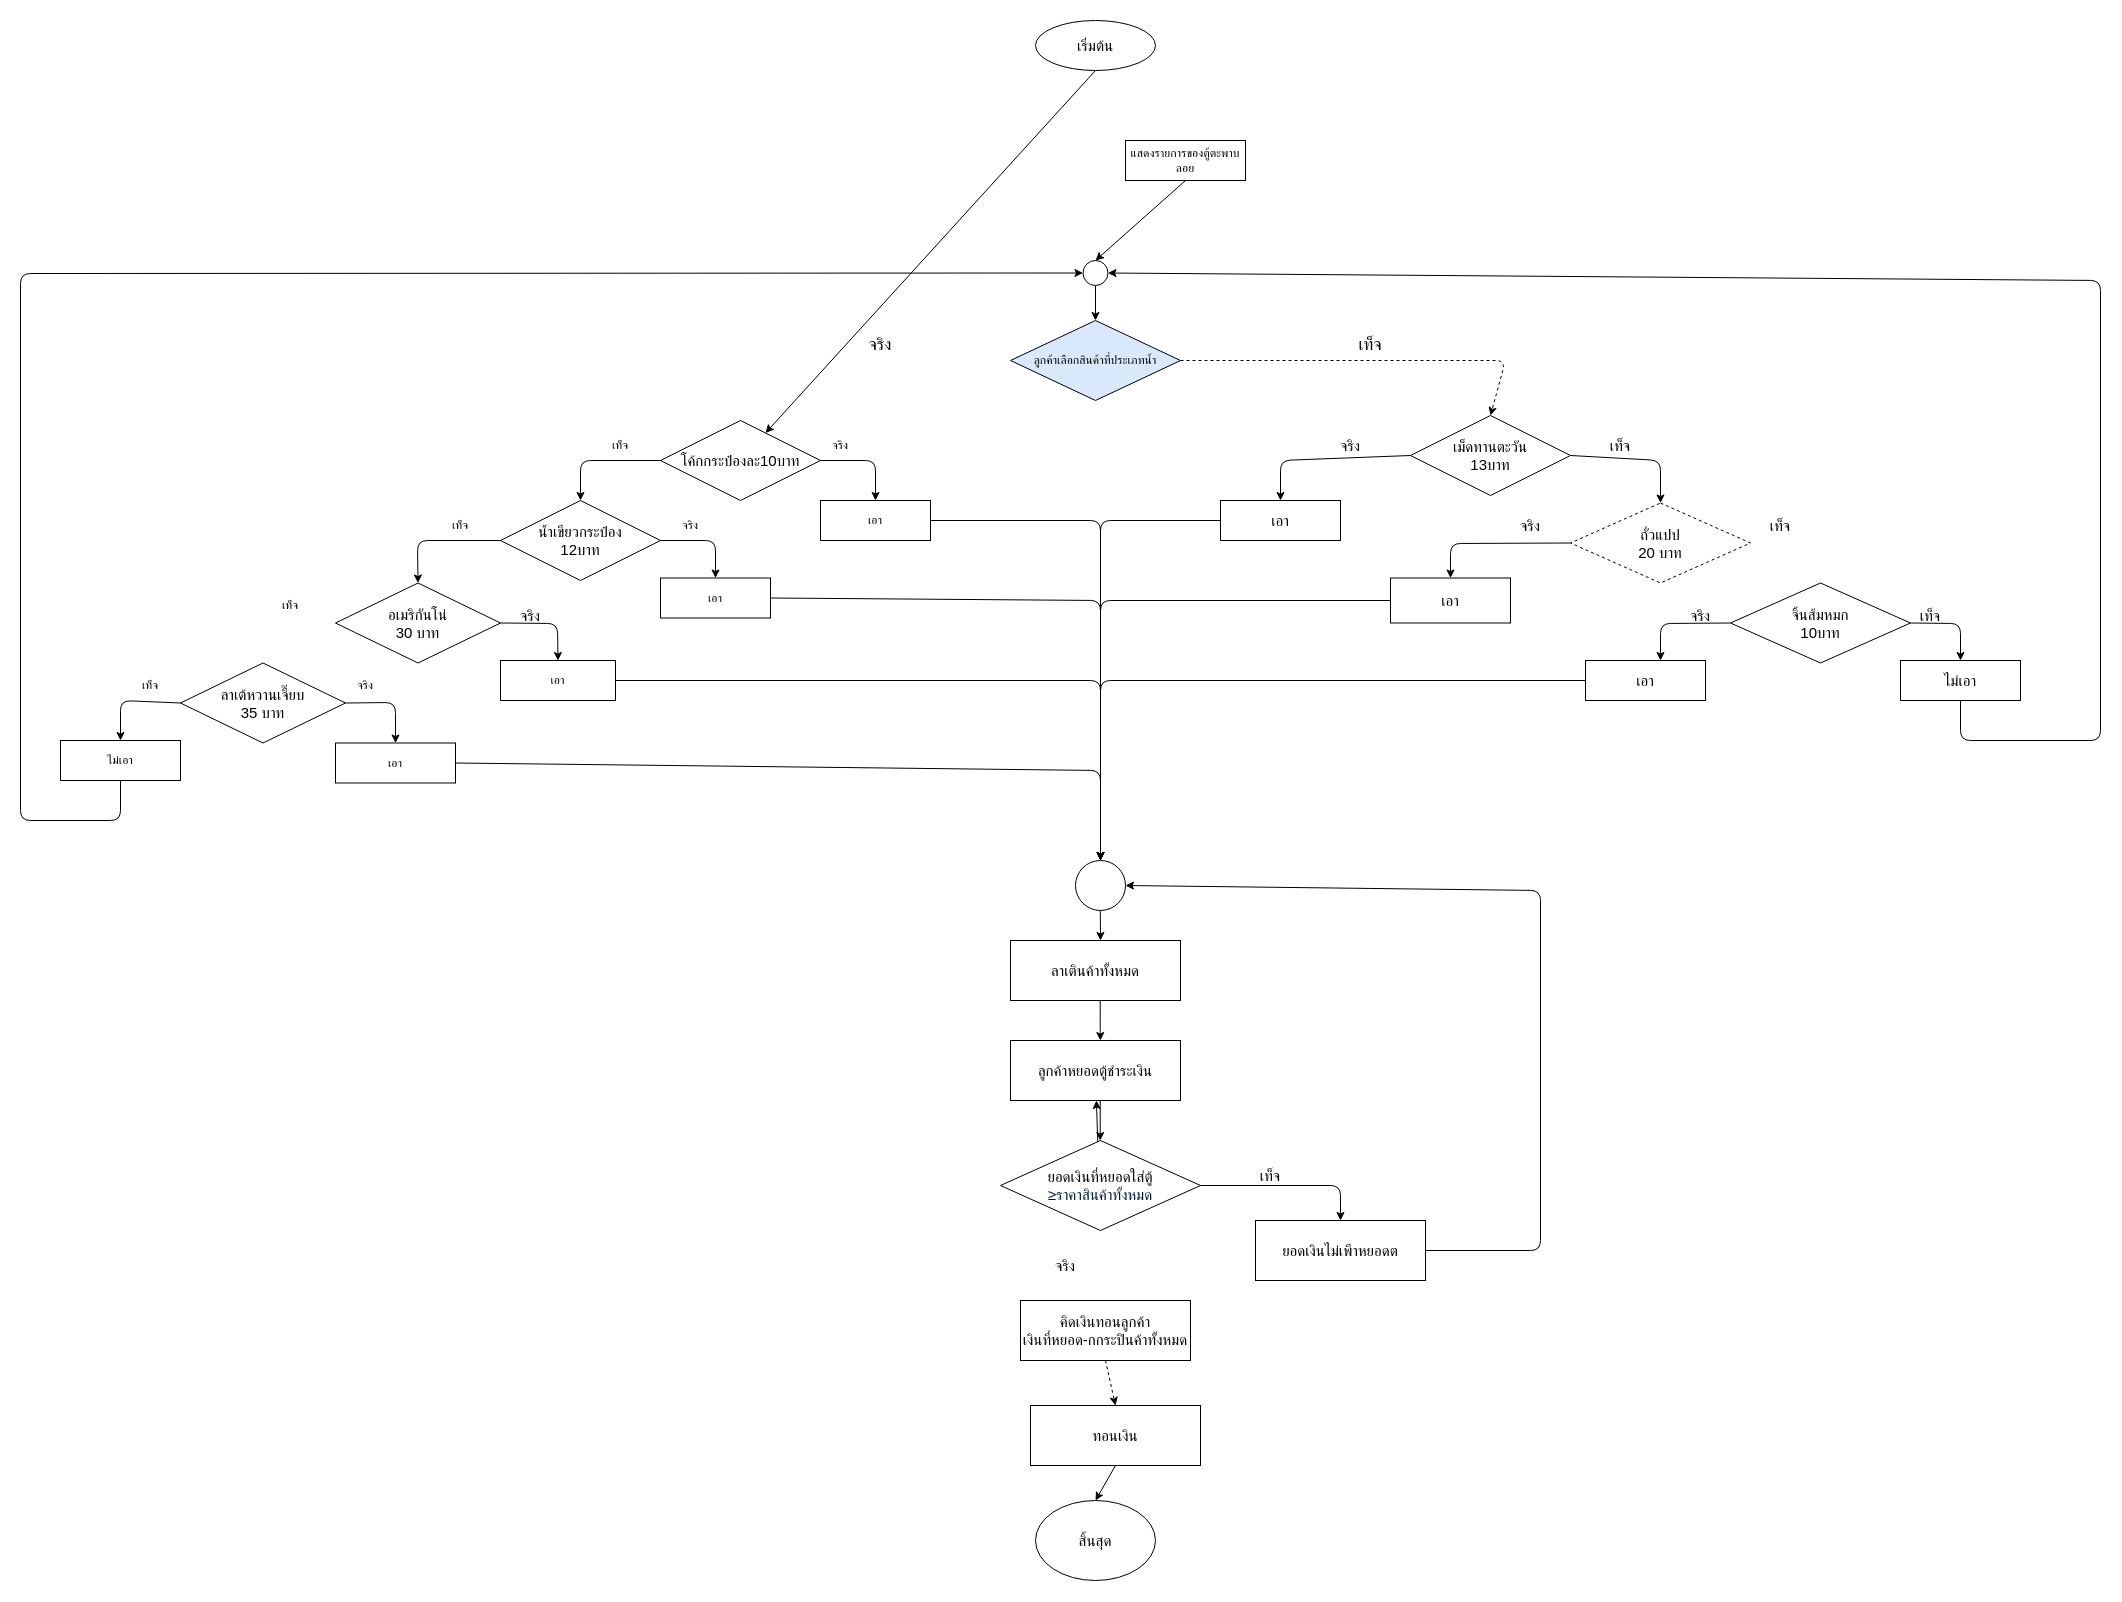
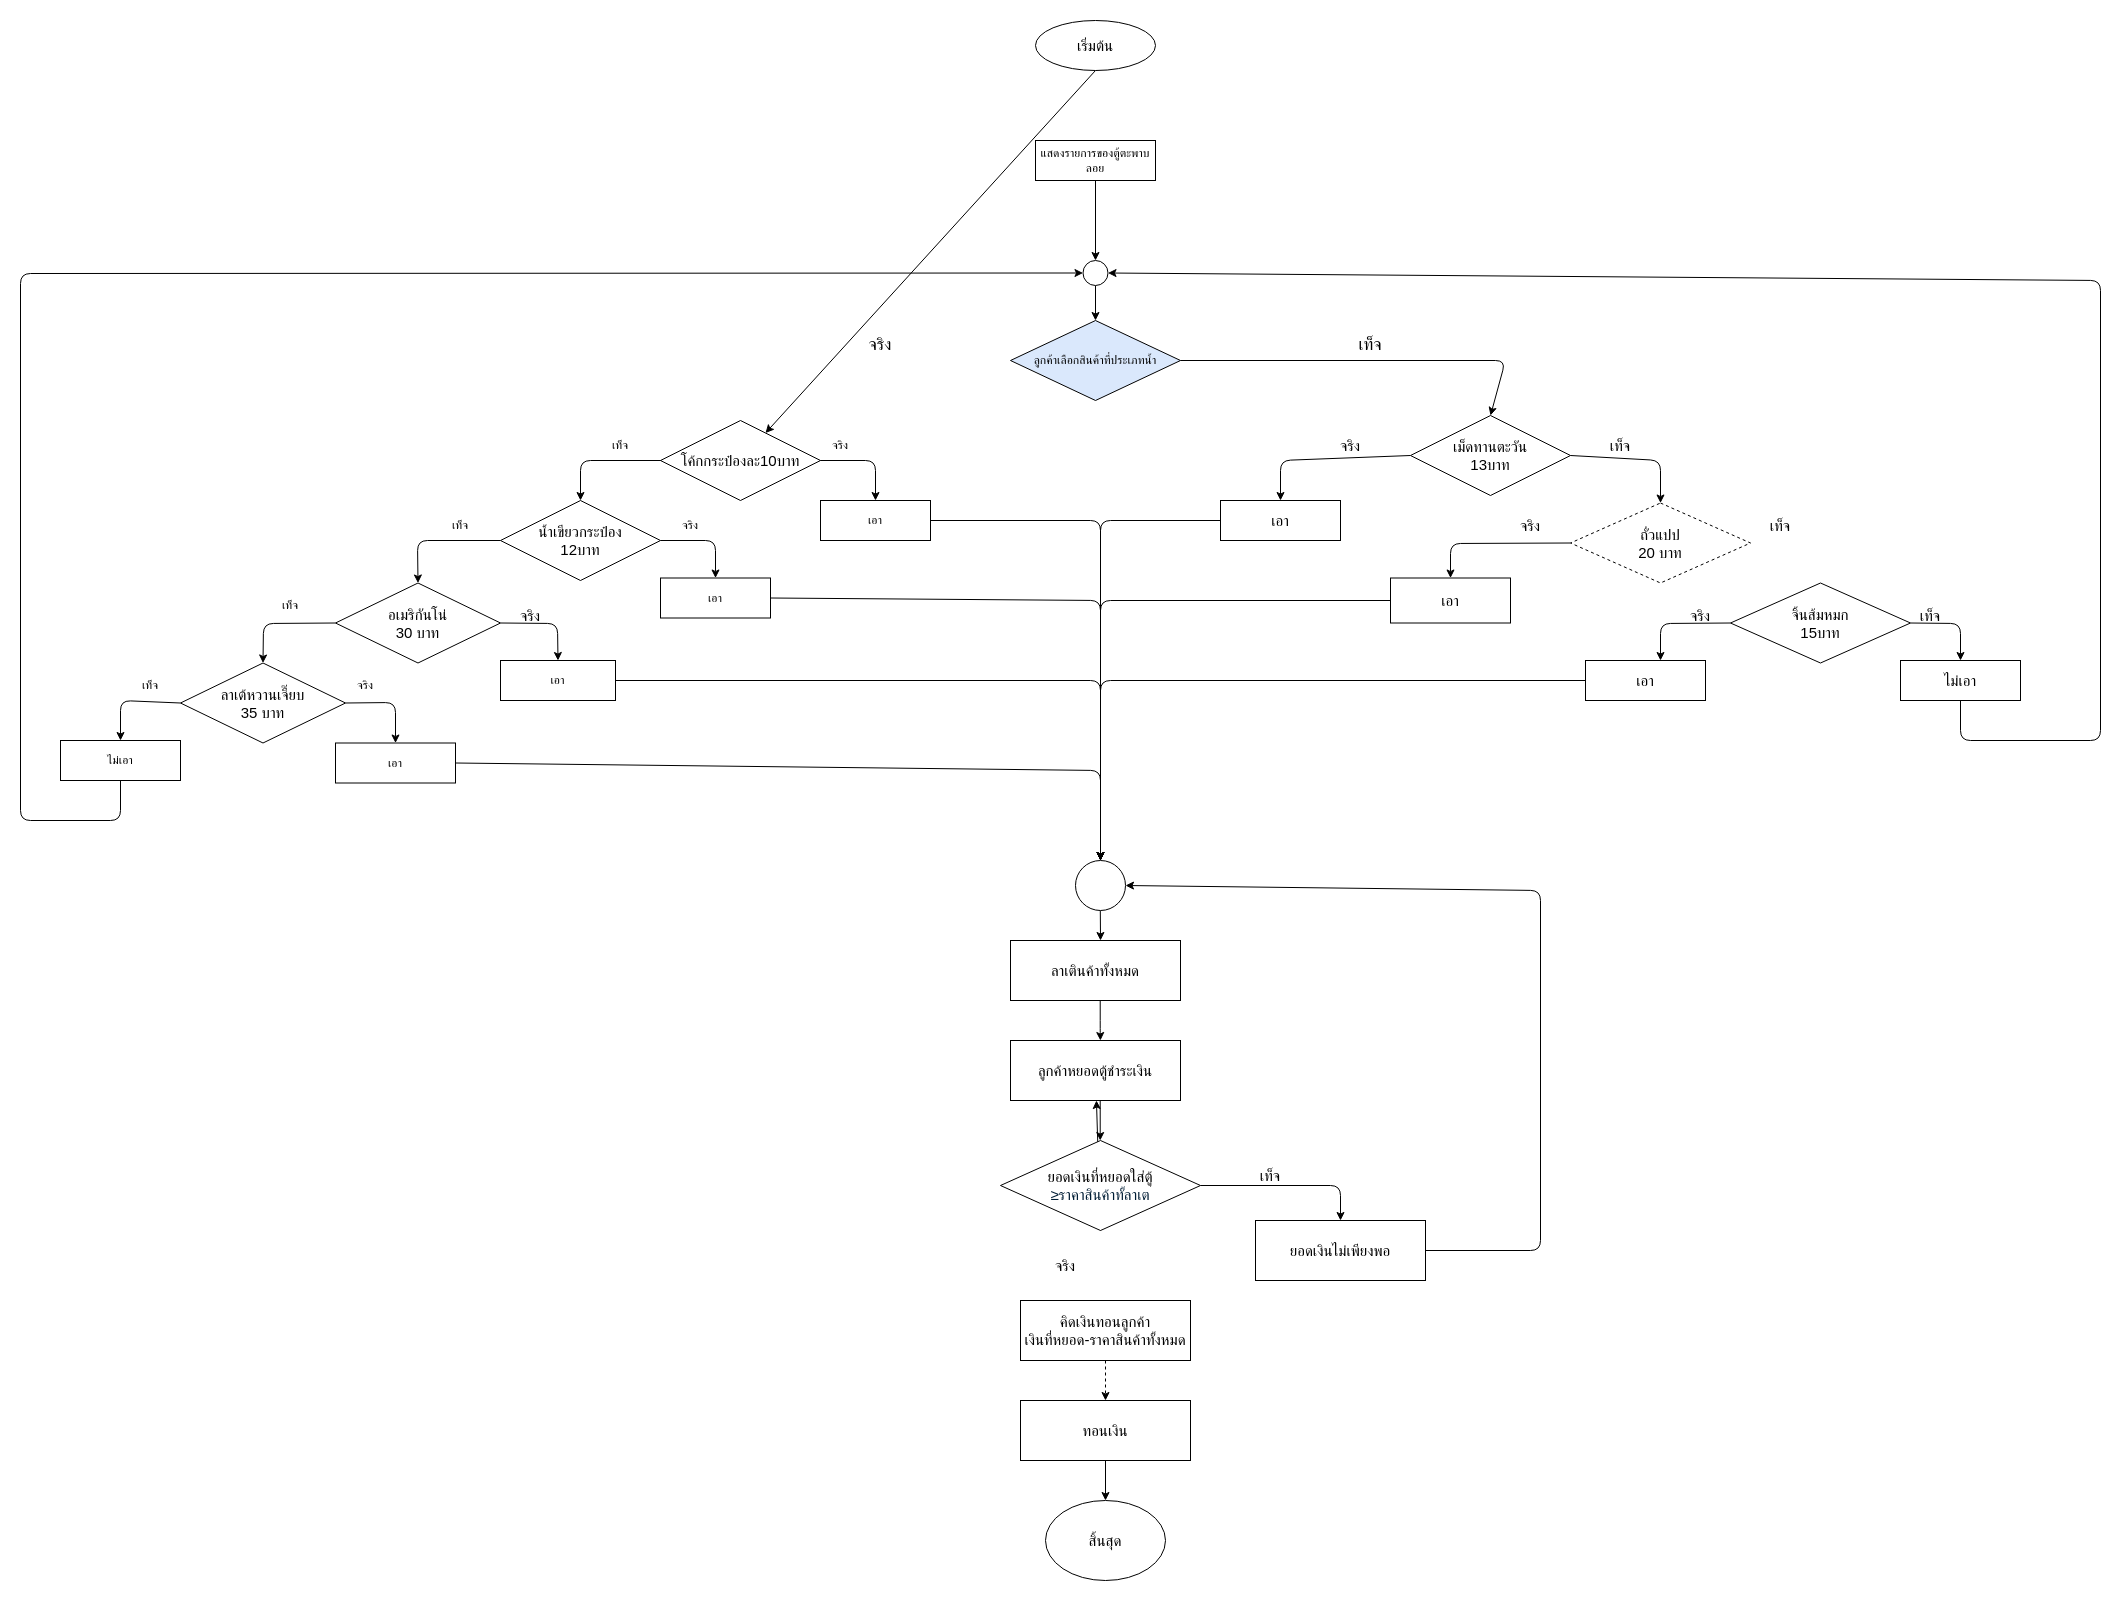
(1186, 161) -> (1096, 161)
(1364, 361) -> (1364, 361)
none -> (289, 623)
(1821, 624) -> (1821, 624)
(1101, 1186) -> (1101, 1186)
(1341, 1251) -> (1341, 1251)
(1106, 1331) -> (1106, 1331)
(1116, 1436) -> (1106, 1431)
(1096, 1541) -> (1106, 1541)
